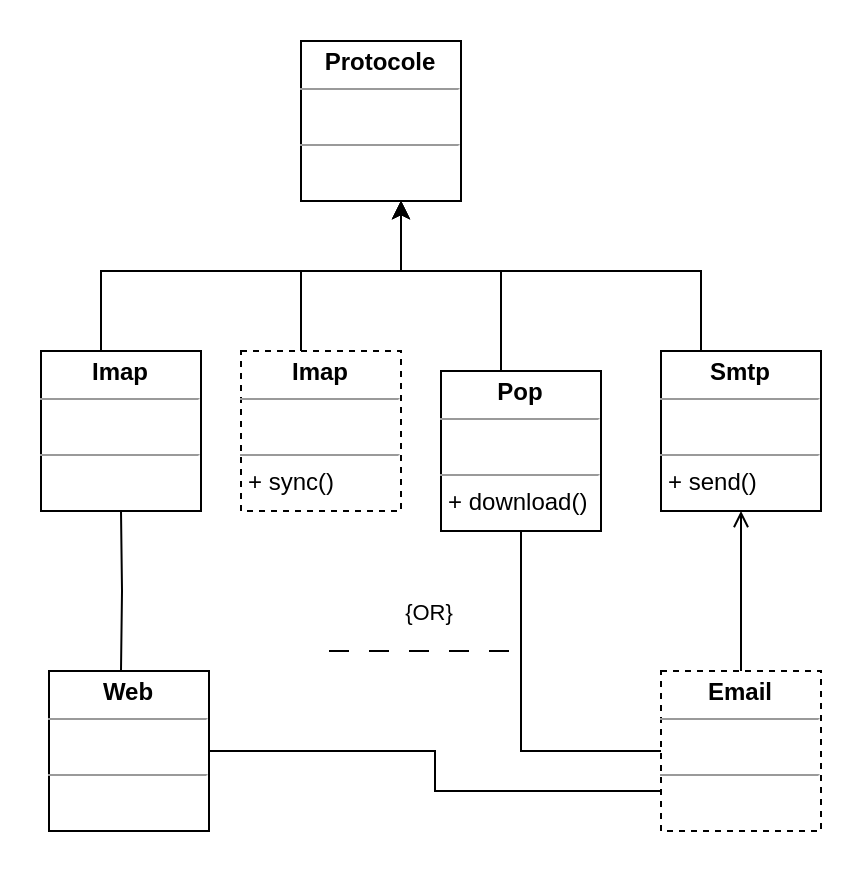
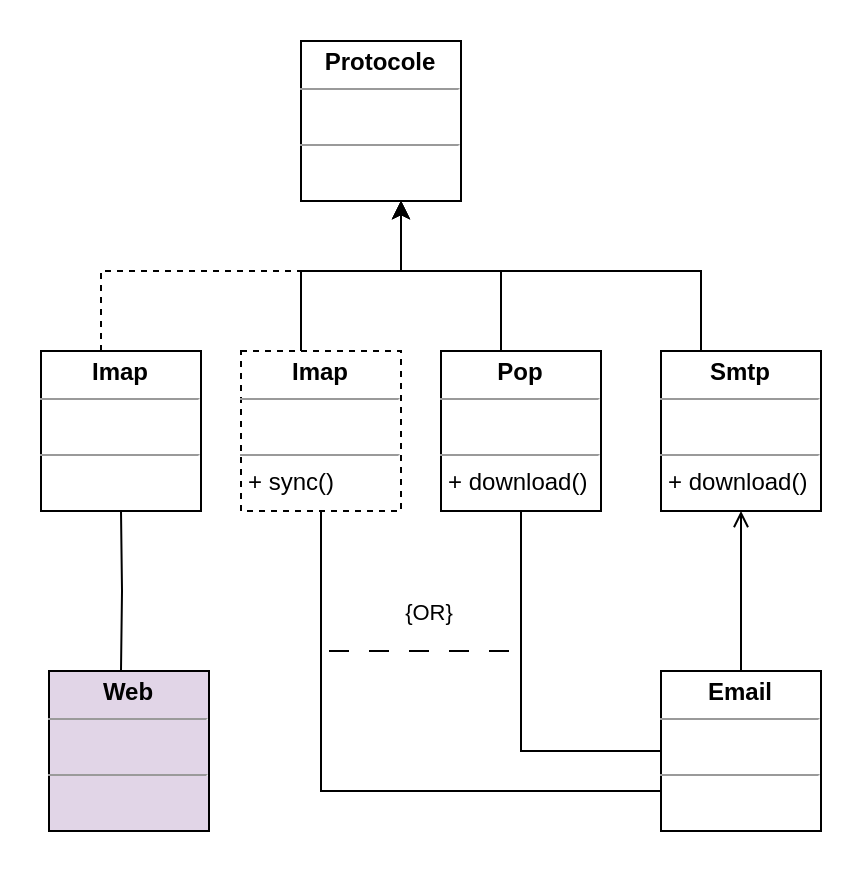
(161, 271) -> (161, 271)
(712, 380) -> (735, 380)
(521, 451) -> (521, 431)
(129, 751) -> (129, 751)
(343, 751) -> (321, 709)
(741, 751) -> (741, 751)
